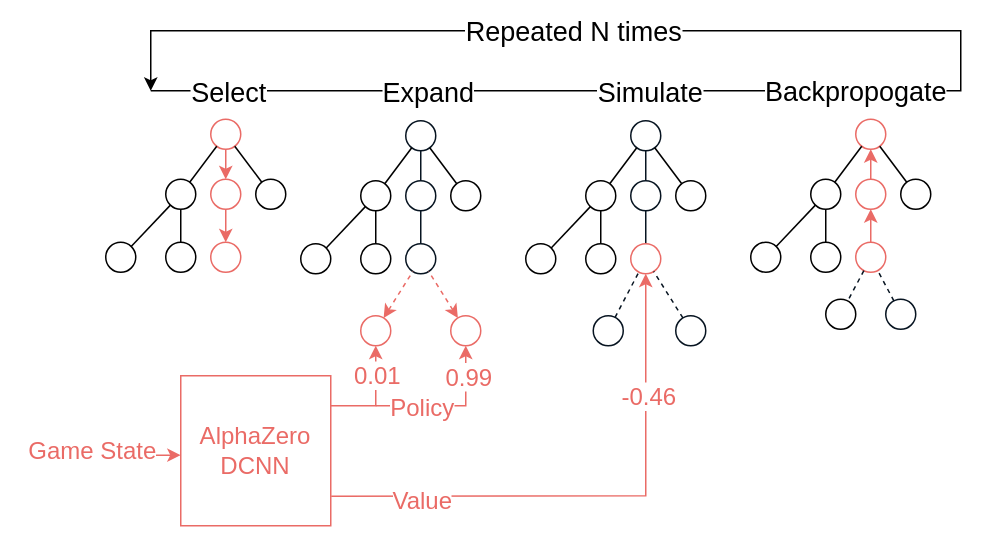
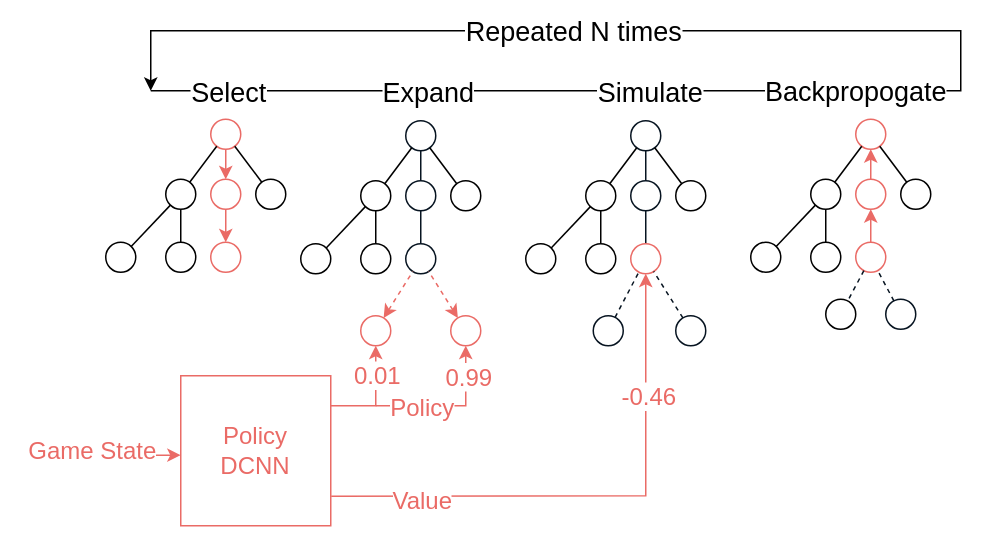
(256, 451) -> (256, 451)
